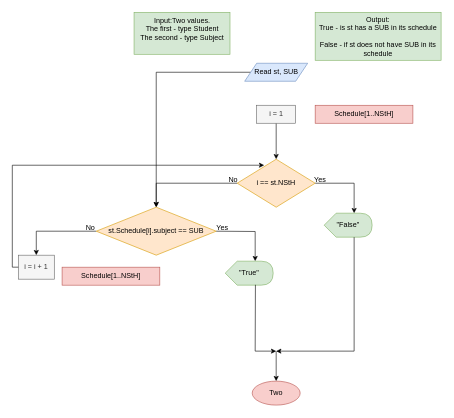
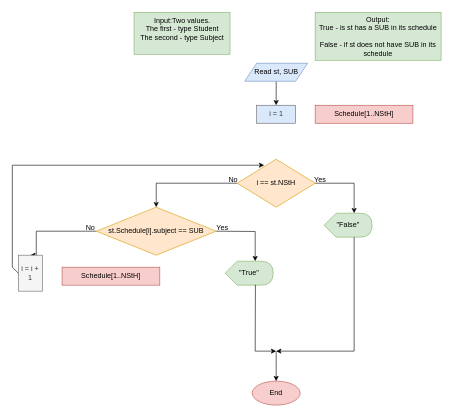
(156, 79) -> (276, 99)
(276, 114) -> (276, 114)
(276, 153) -> none
(36, 267) -> (30, 273)
(276, 393) -> (276, 393)
